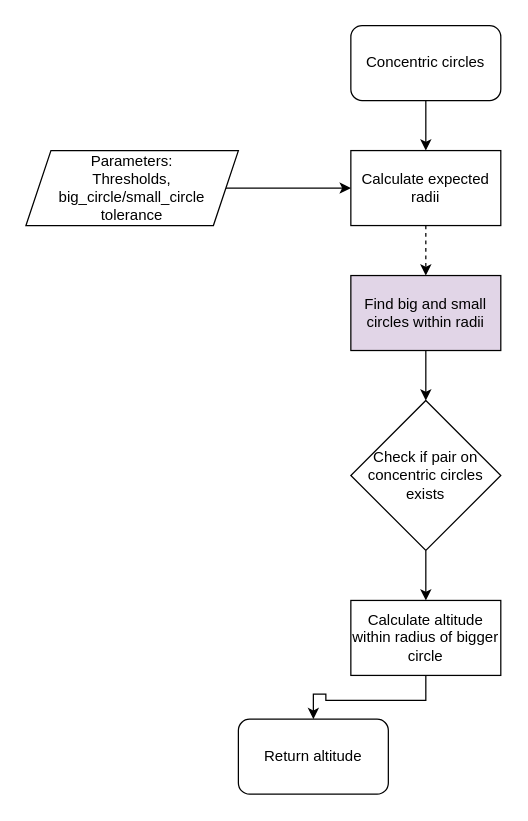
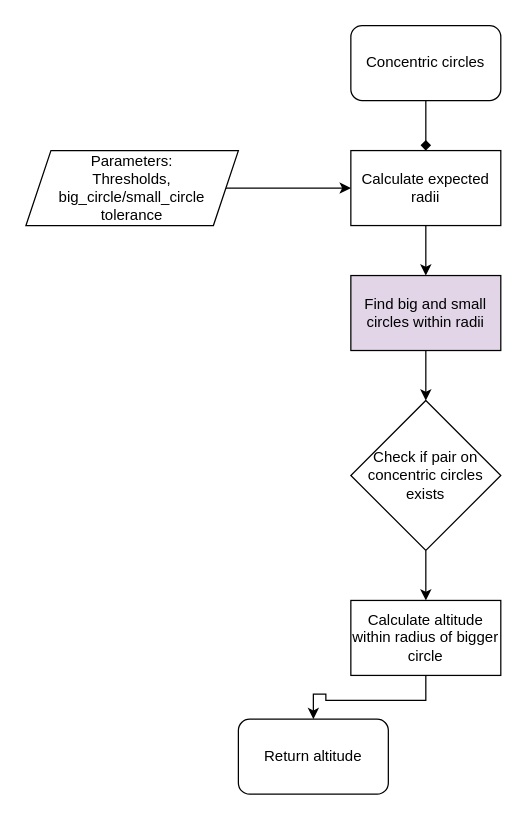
(426, 141) -> (426, 140)
(426, 245) -> (426, 245)
